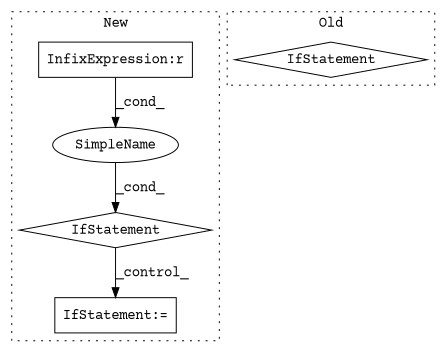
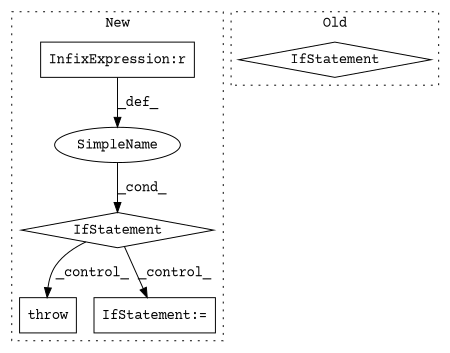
(140, 102) -> (138, 102)
none -> (48, 315)
